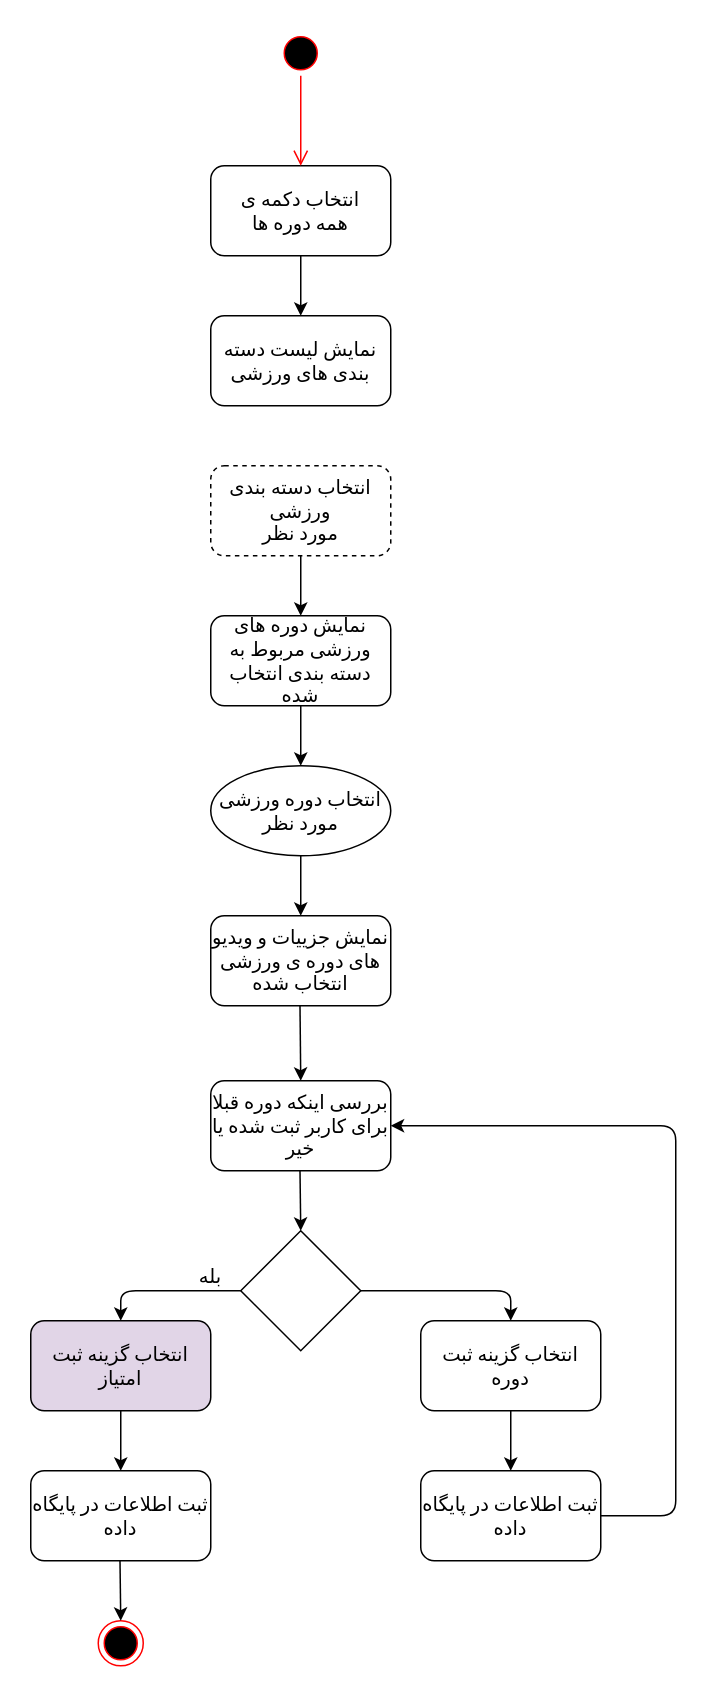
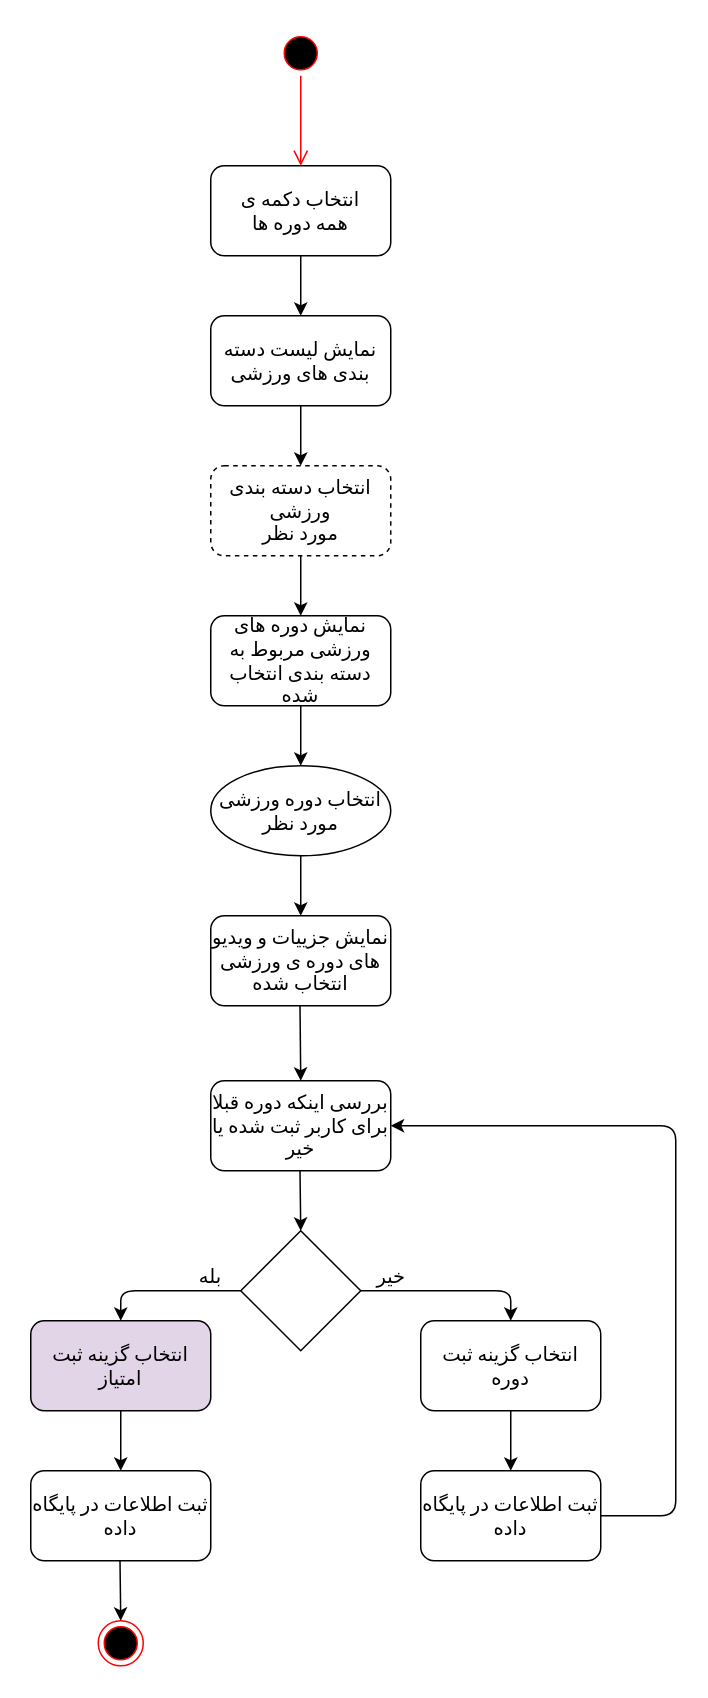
none -> (301, 431)
none -> (391, 1276)
